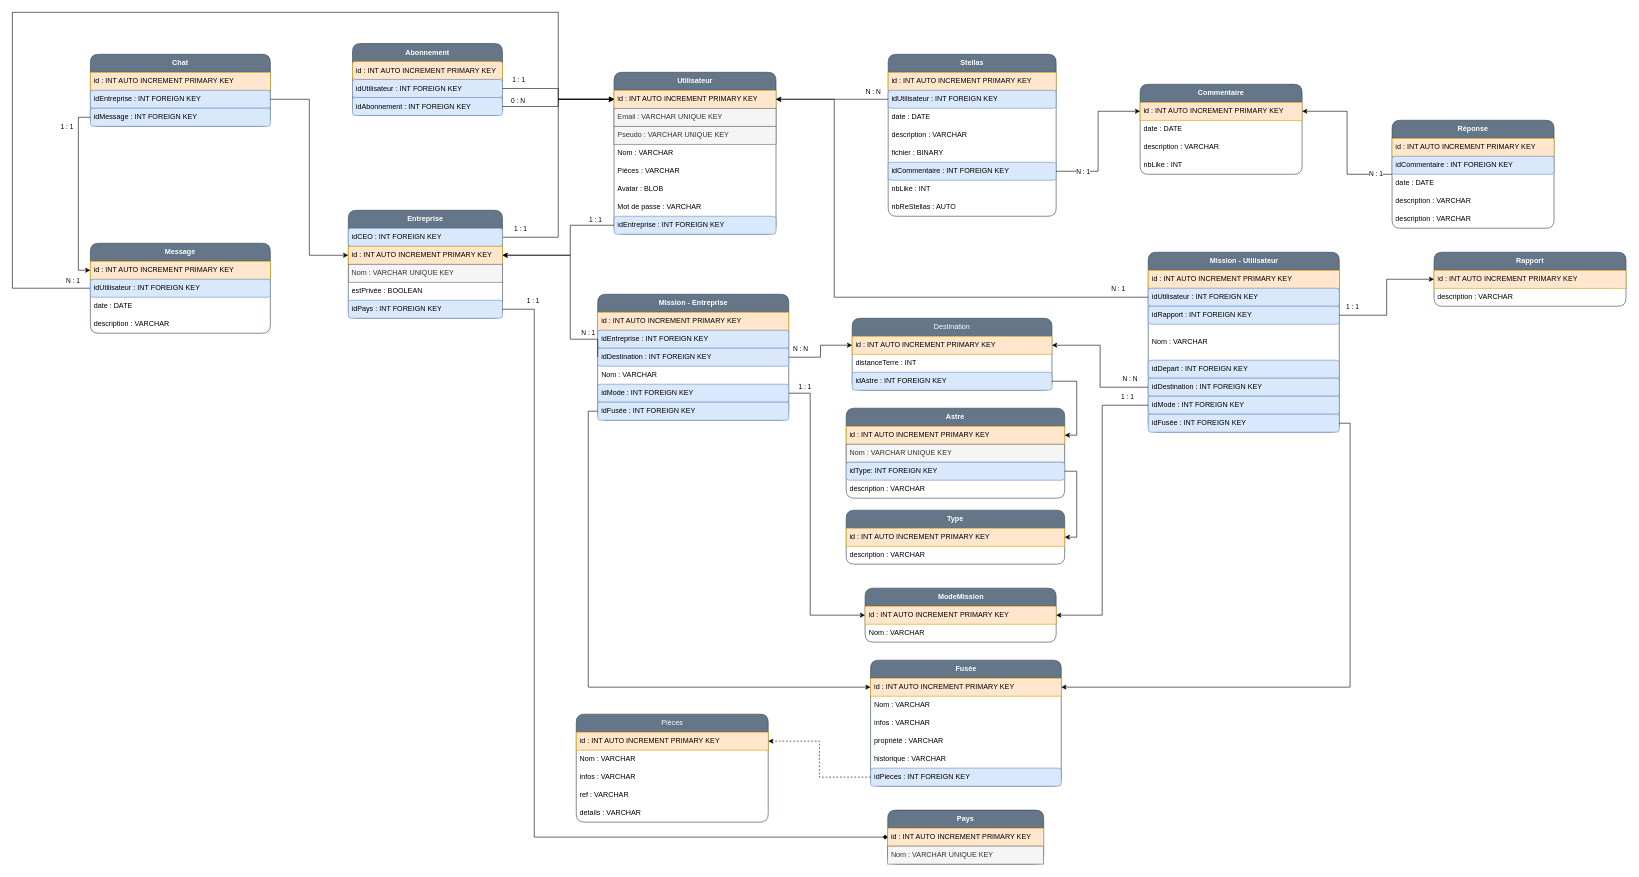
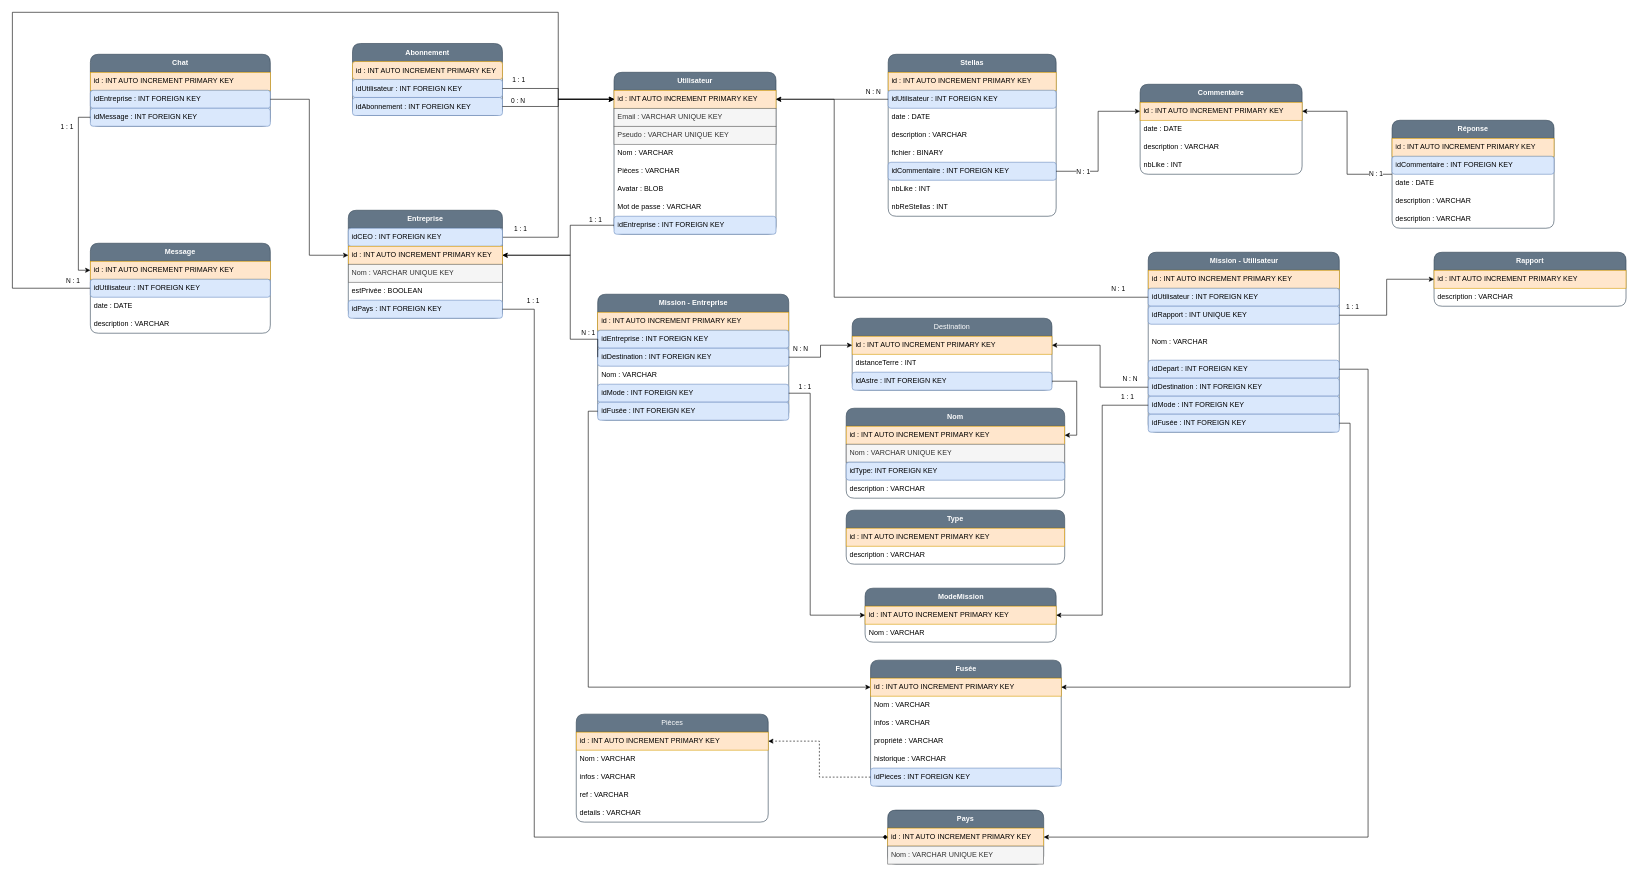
(924, 207) -> (921, 207)
(1201, 315) -> (1199, 315)
none -> (1367, 369)
(956, 417) -> (956, 417)
(1075, 537) -> none
